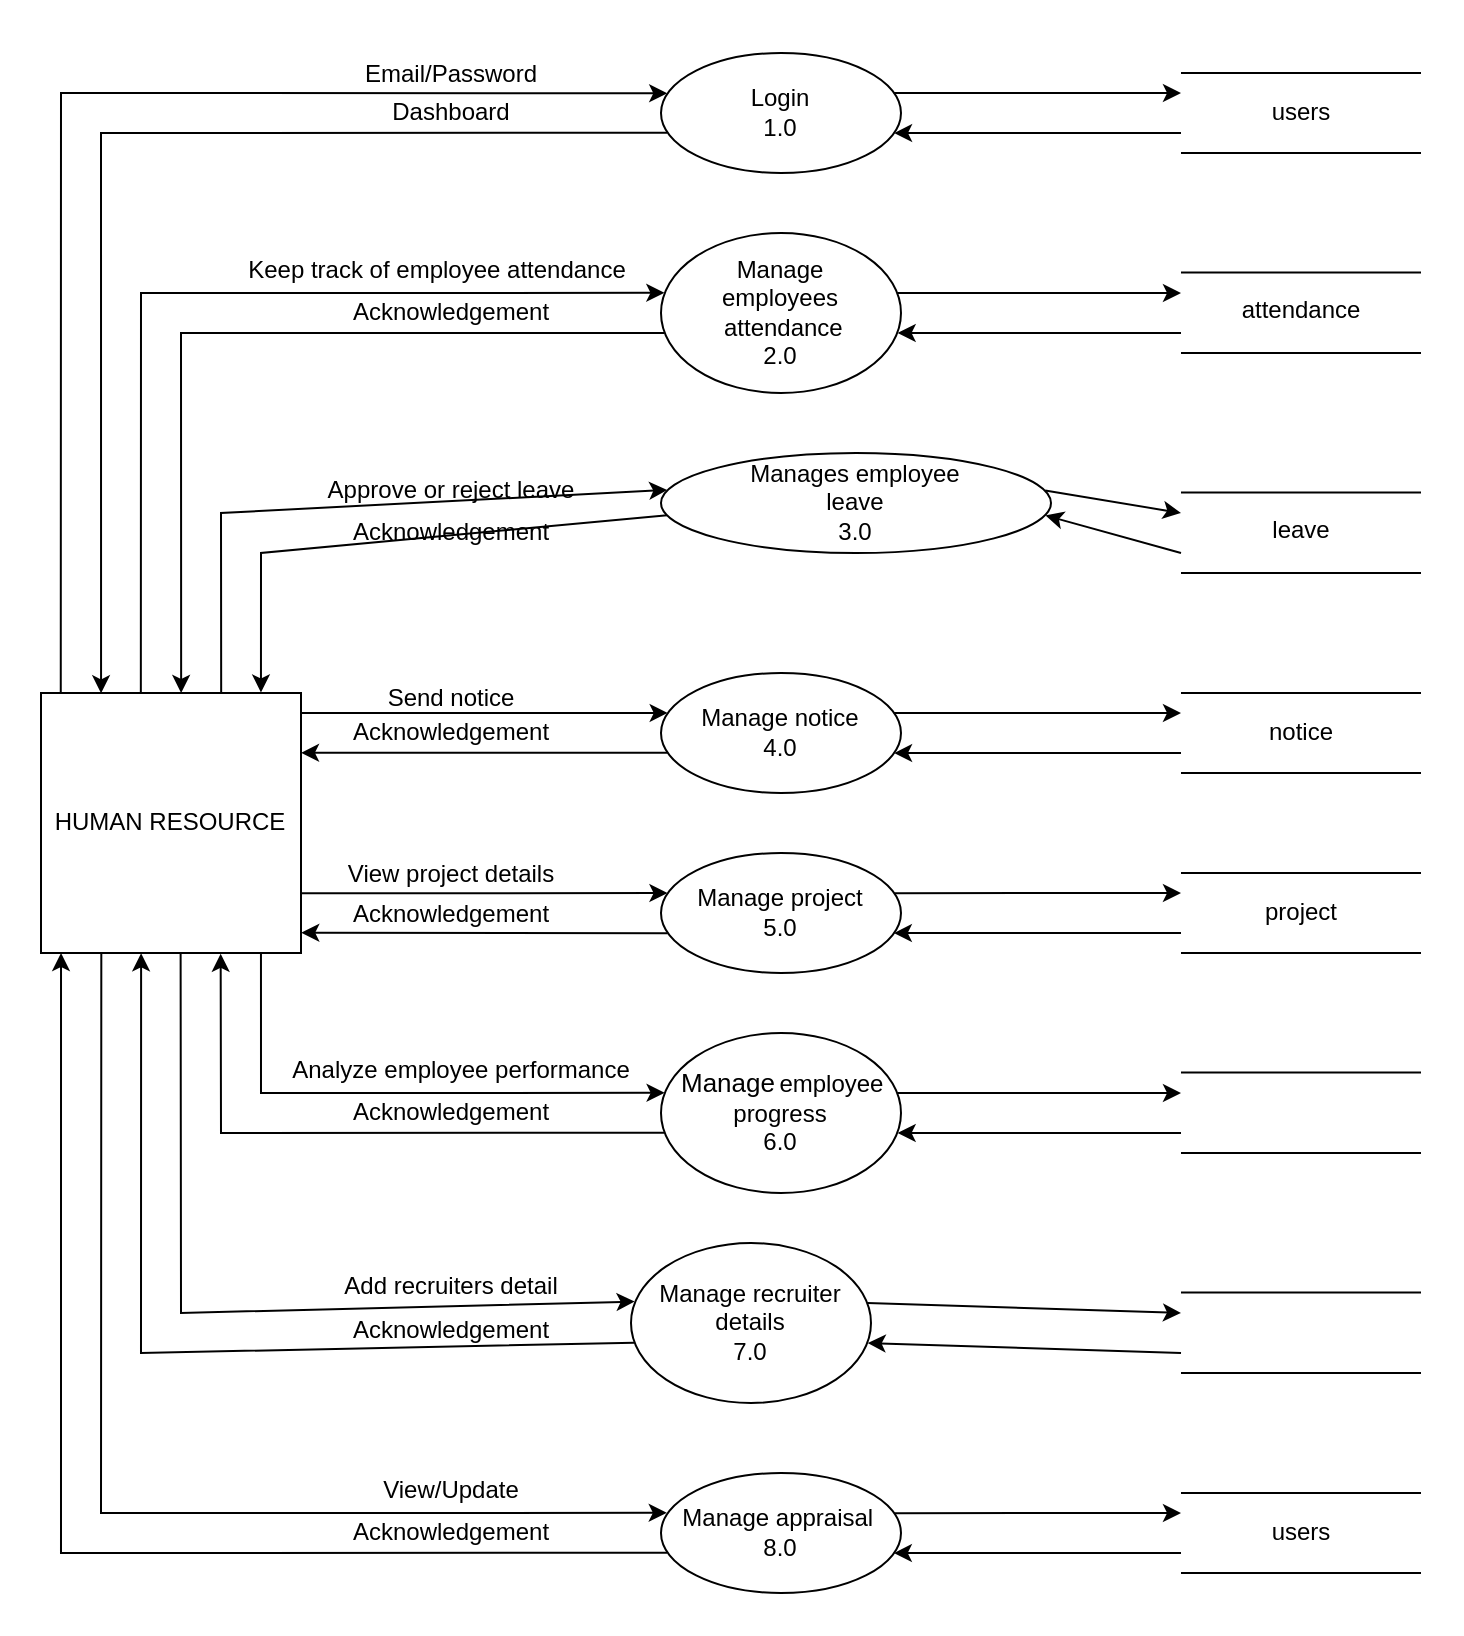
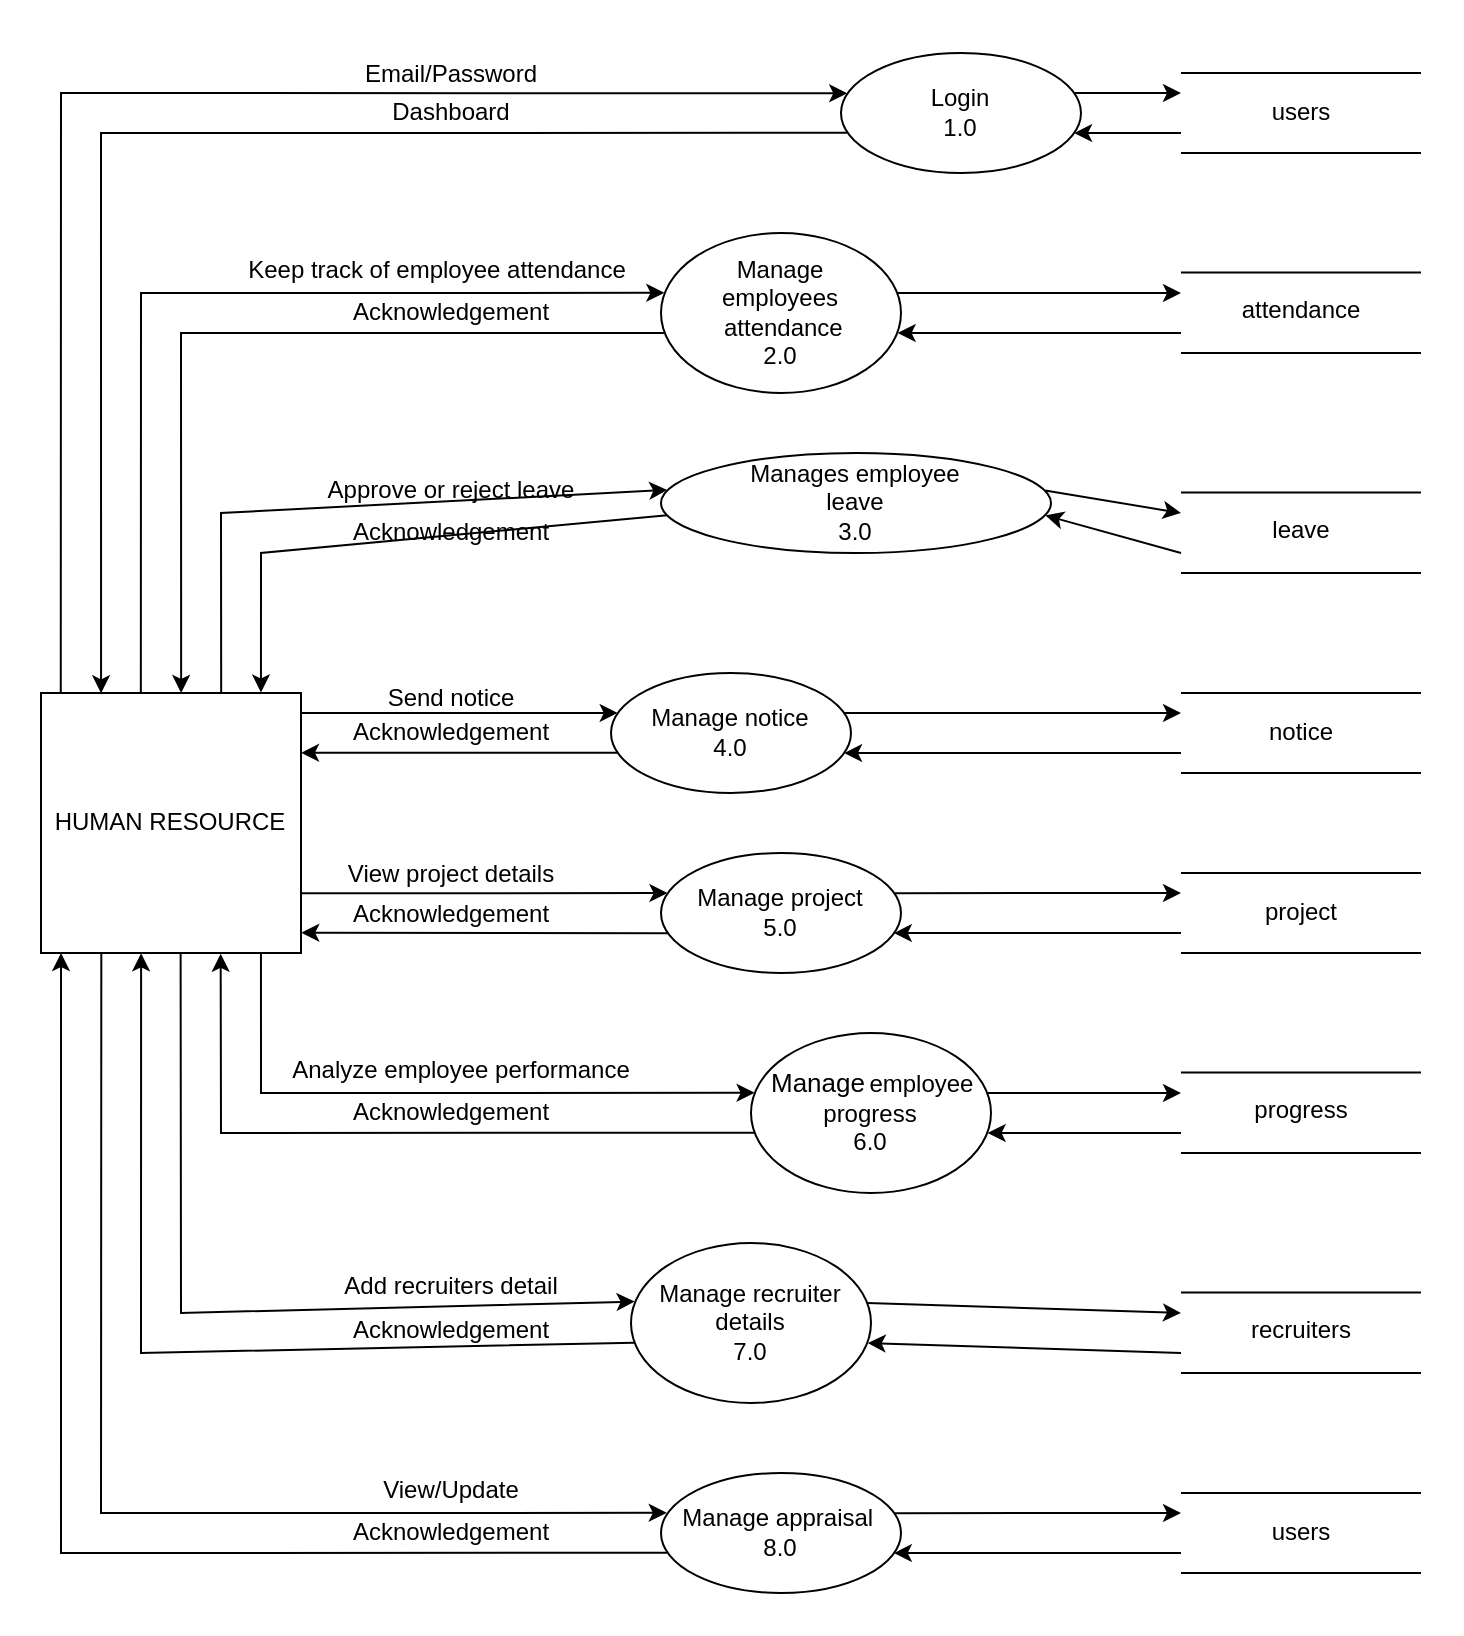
(781, 113) -> (961, 113)
(781, 733) -> (731, 733)
none -> (1301, 1111)
(781, 1113) -> (871, 1113)
none -> (1301, 1331)
